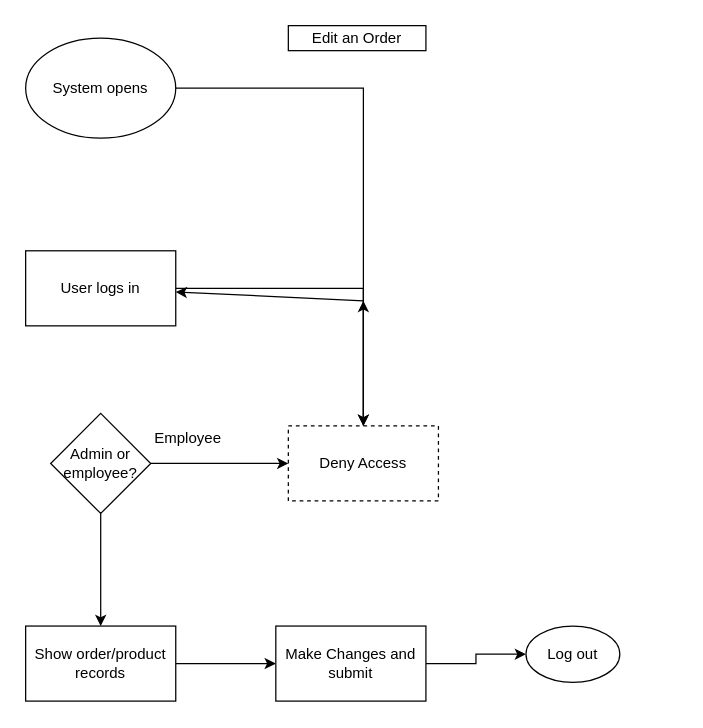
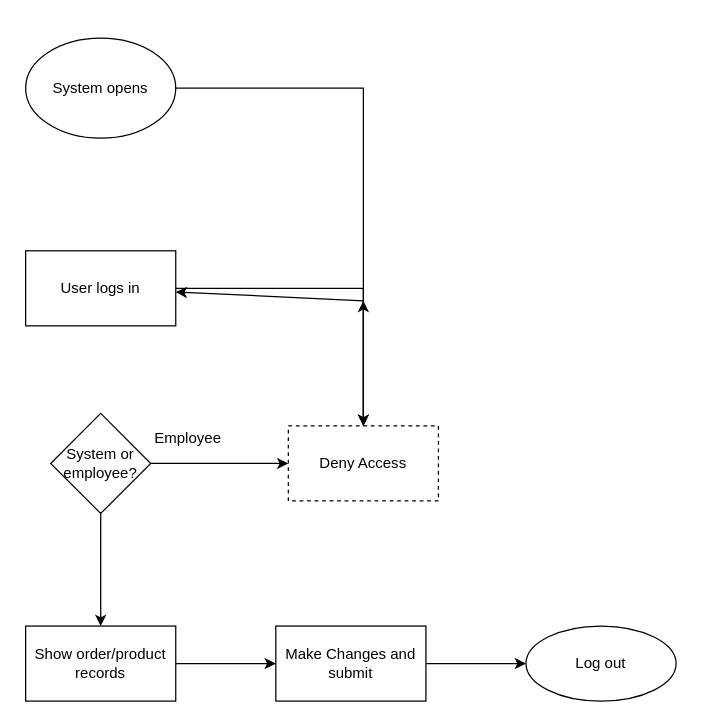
(357, 38) -> none
(101, 463) -> (101, 463)
(573, 654) -> (601, 663)
